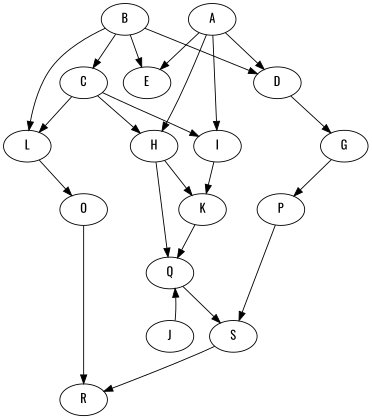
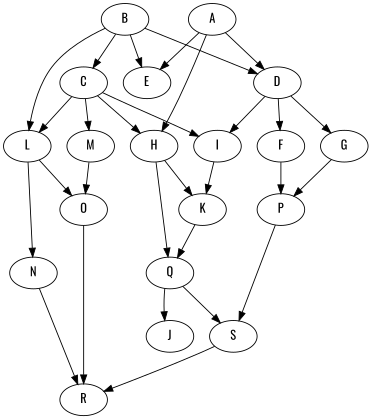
(215, 78) -> (251, 111)
none -> (91, 146)
none -> (281, 146)
none -> (33, 273)
(176, 309) -> (164, 300)
